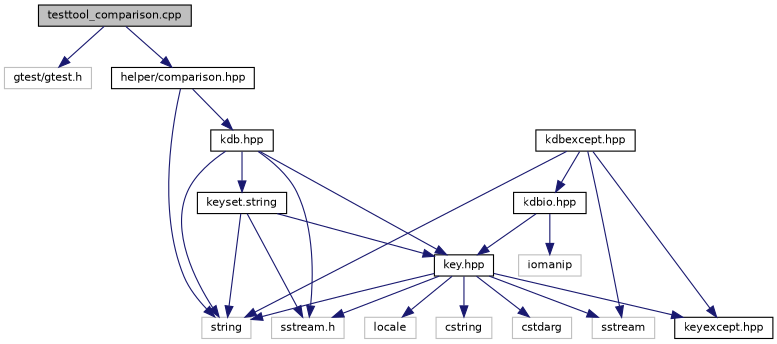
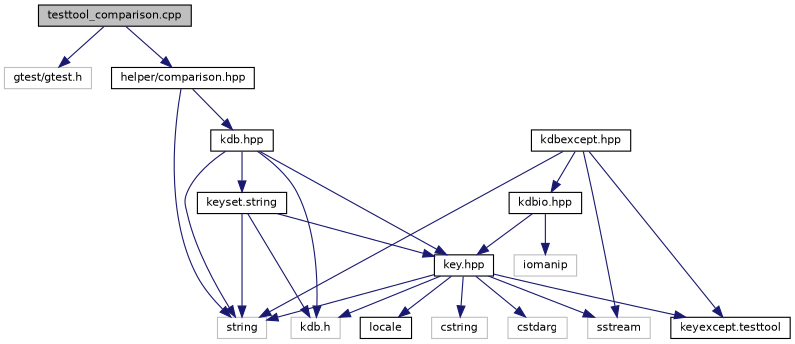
(308, 328) -> (316, 328)
(390, 328) -> (386, 328)
(724, 328) -> (731, 328)
